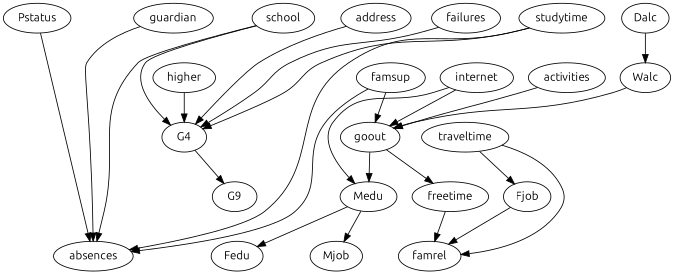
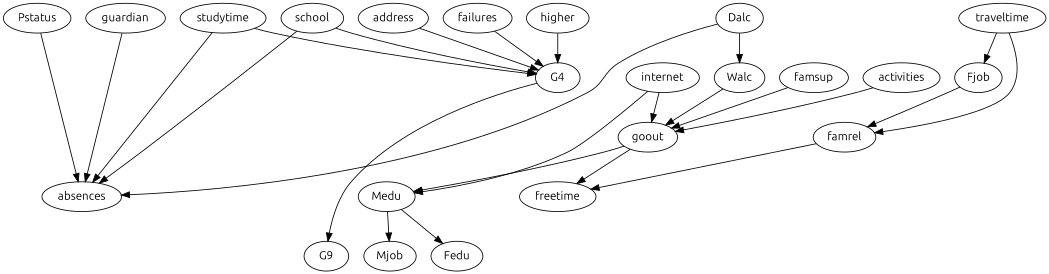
(291, 214) -> (437, 149)
(441, 223) -> (708, 166)
